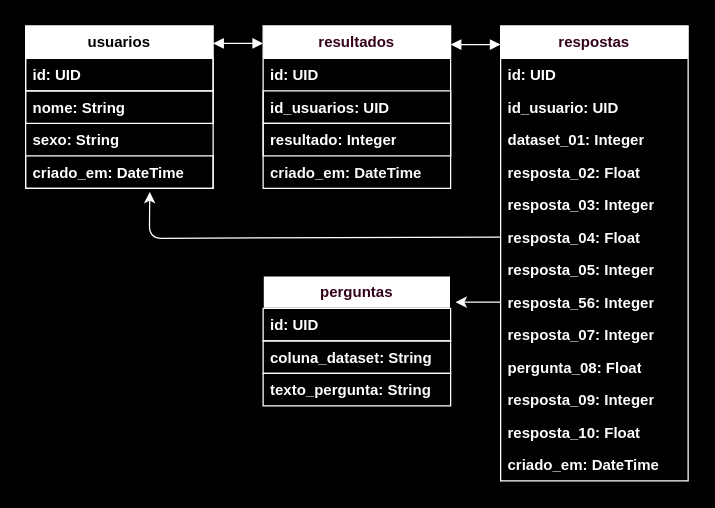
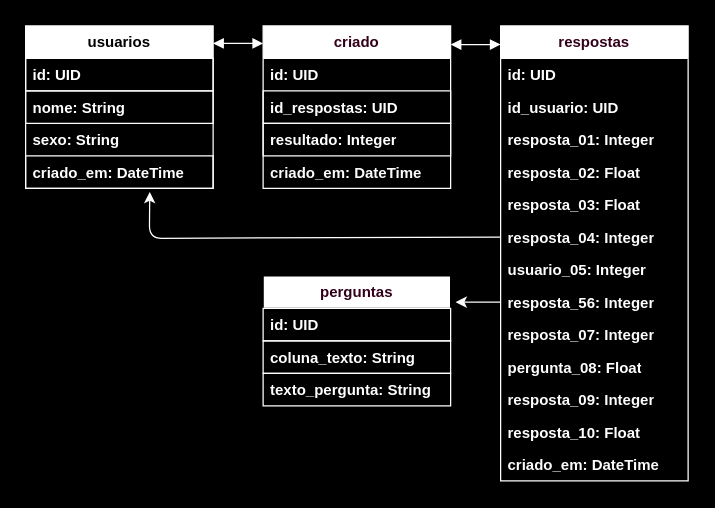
(357, 42) -> (357, 42)
(330, 108) -> (336, 108)
(584, 141) -> (588, 141)
(588, 206) -> (578, 206)
(578, 238) -> (588, 238)
(588, 271) -> (582, 271)
(355, 358) -> (347, 358)
